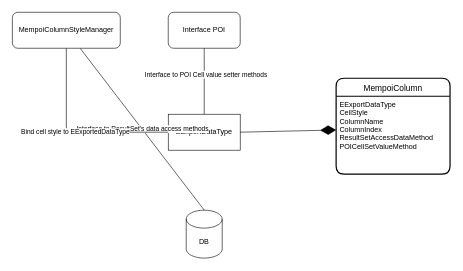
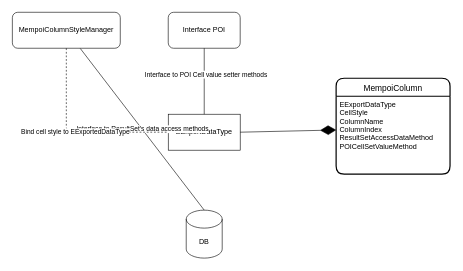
(66, 88) -> (66, 88)
